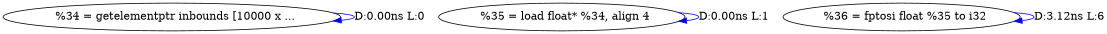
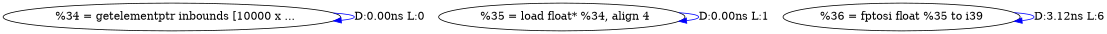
(902, 17) -> (902, 17)
